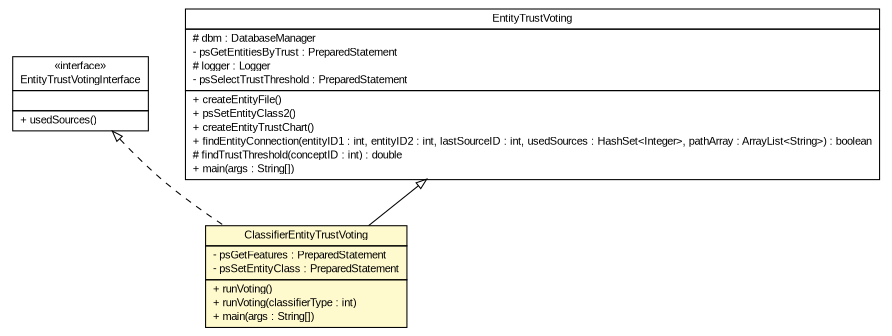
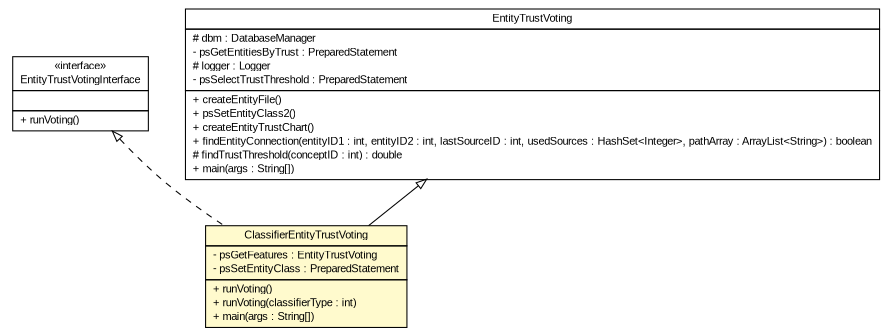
(59, 120) -> (50, 120)
(300, 255) -> (295, 255)
